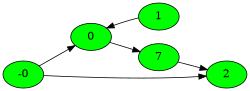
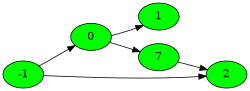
(126, 21) -> (124, 32)
(23, 75) -> (23, 75)
